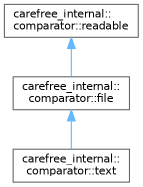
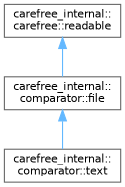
(71, 21) -> (63, 21)
